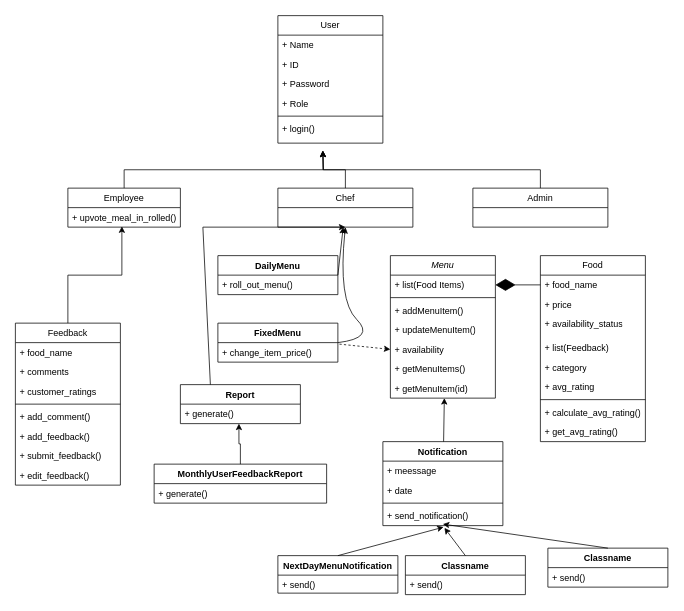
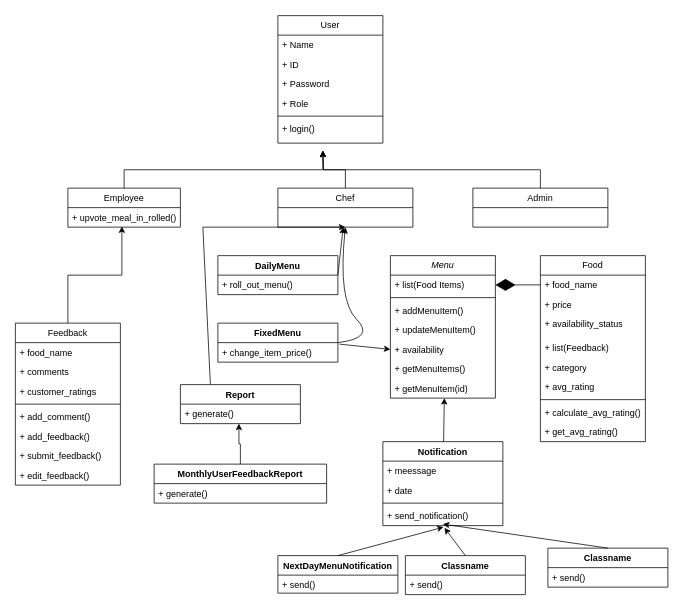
(363, 346) -> (363, 346)
